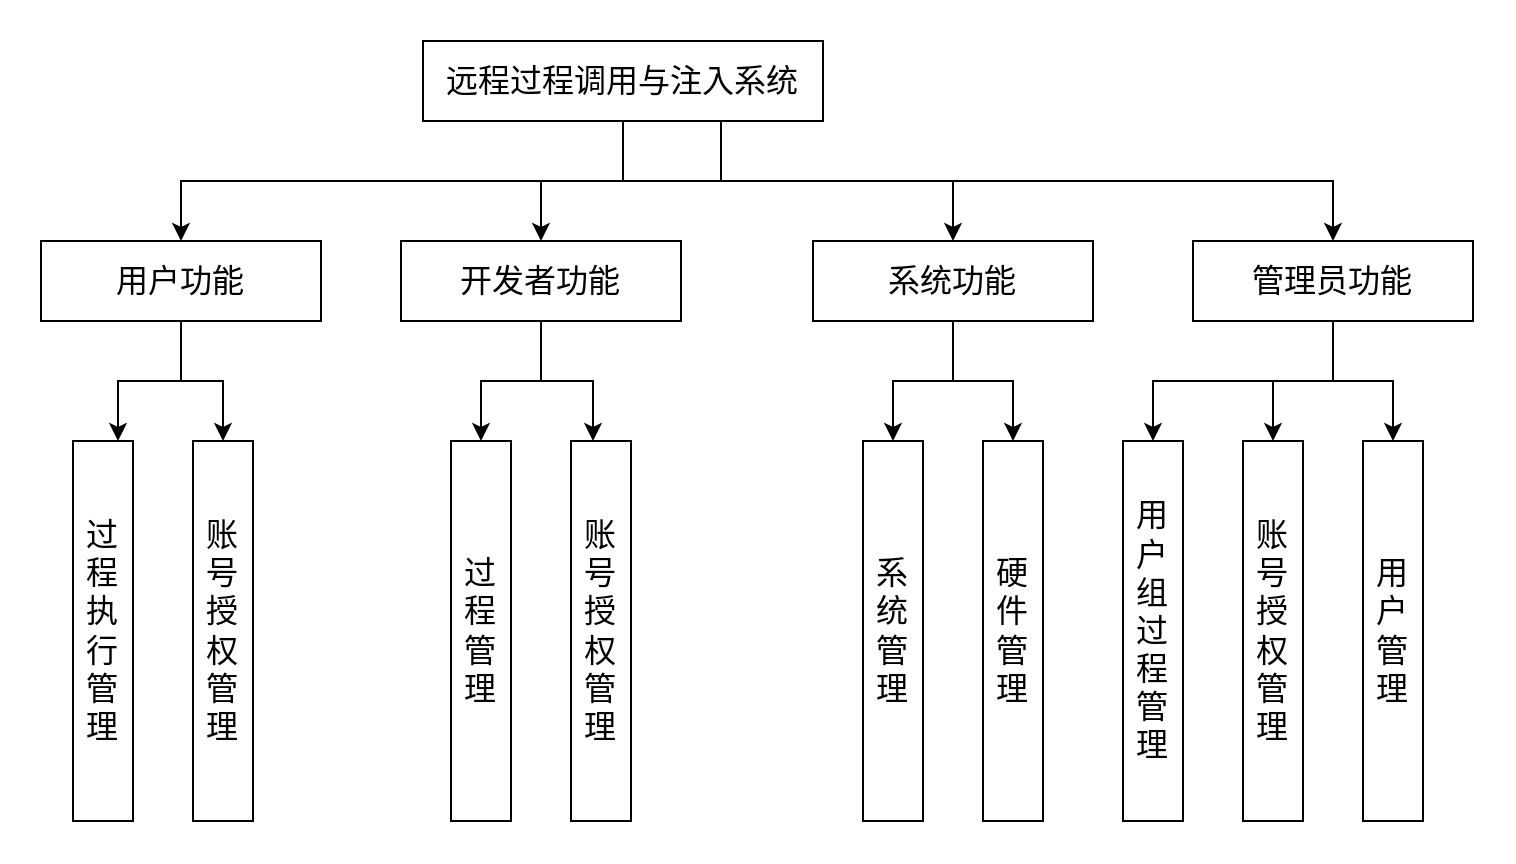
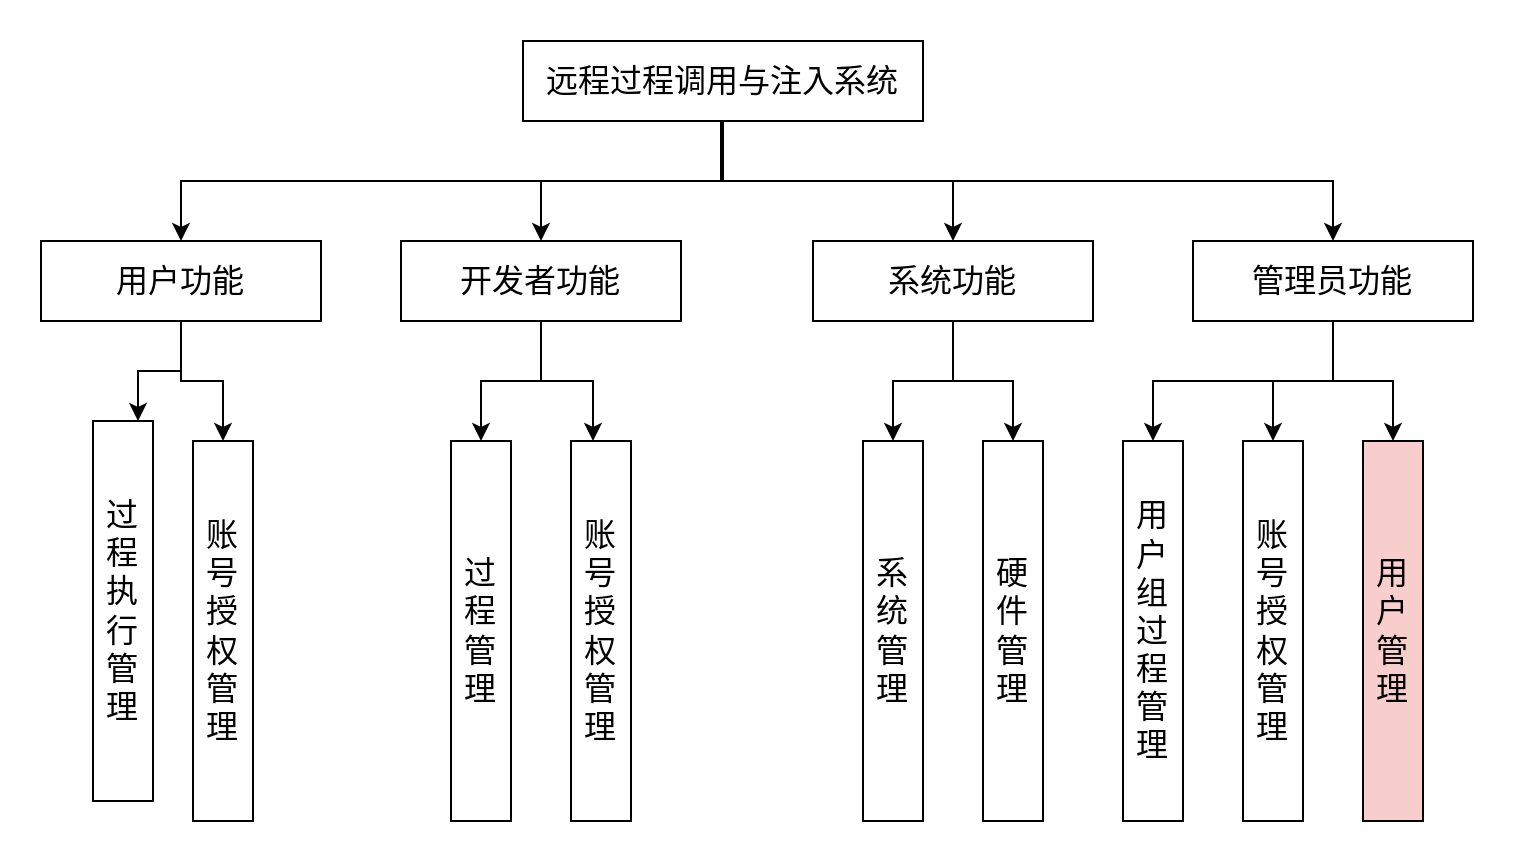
(623, 81) -> (723, 81)
(103, 631) -> (123, 611)
(1393, 631) -> (1393, 631)
